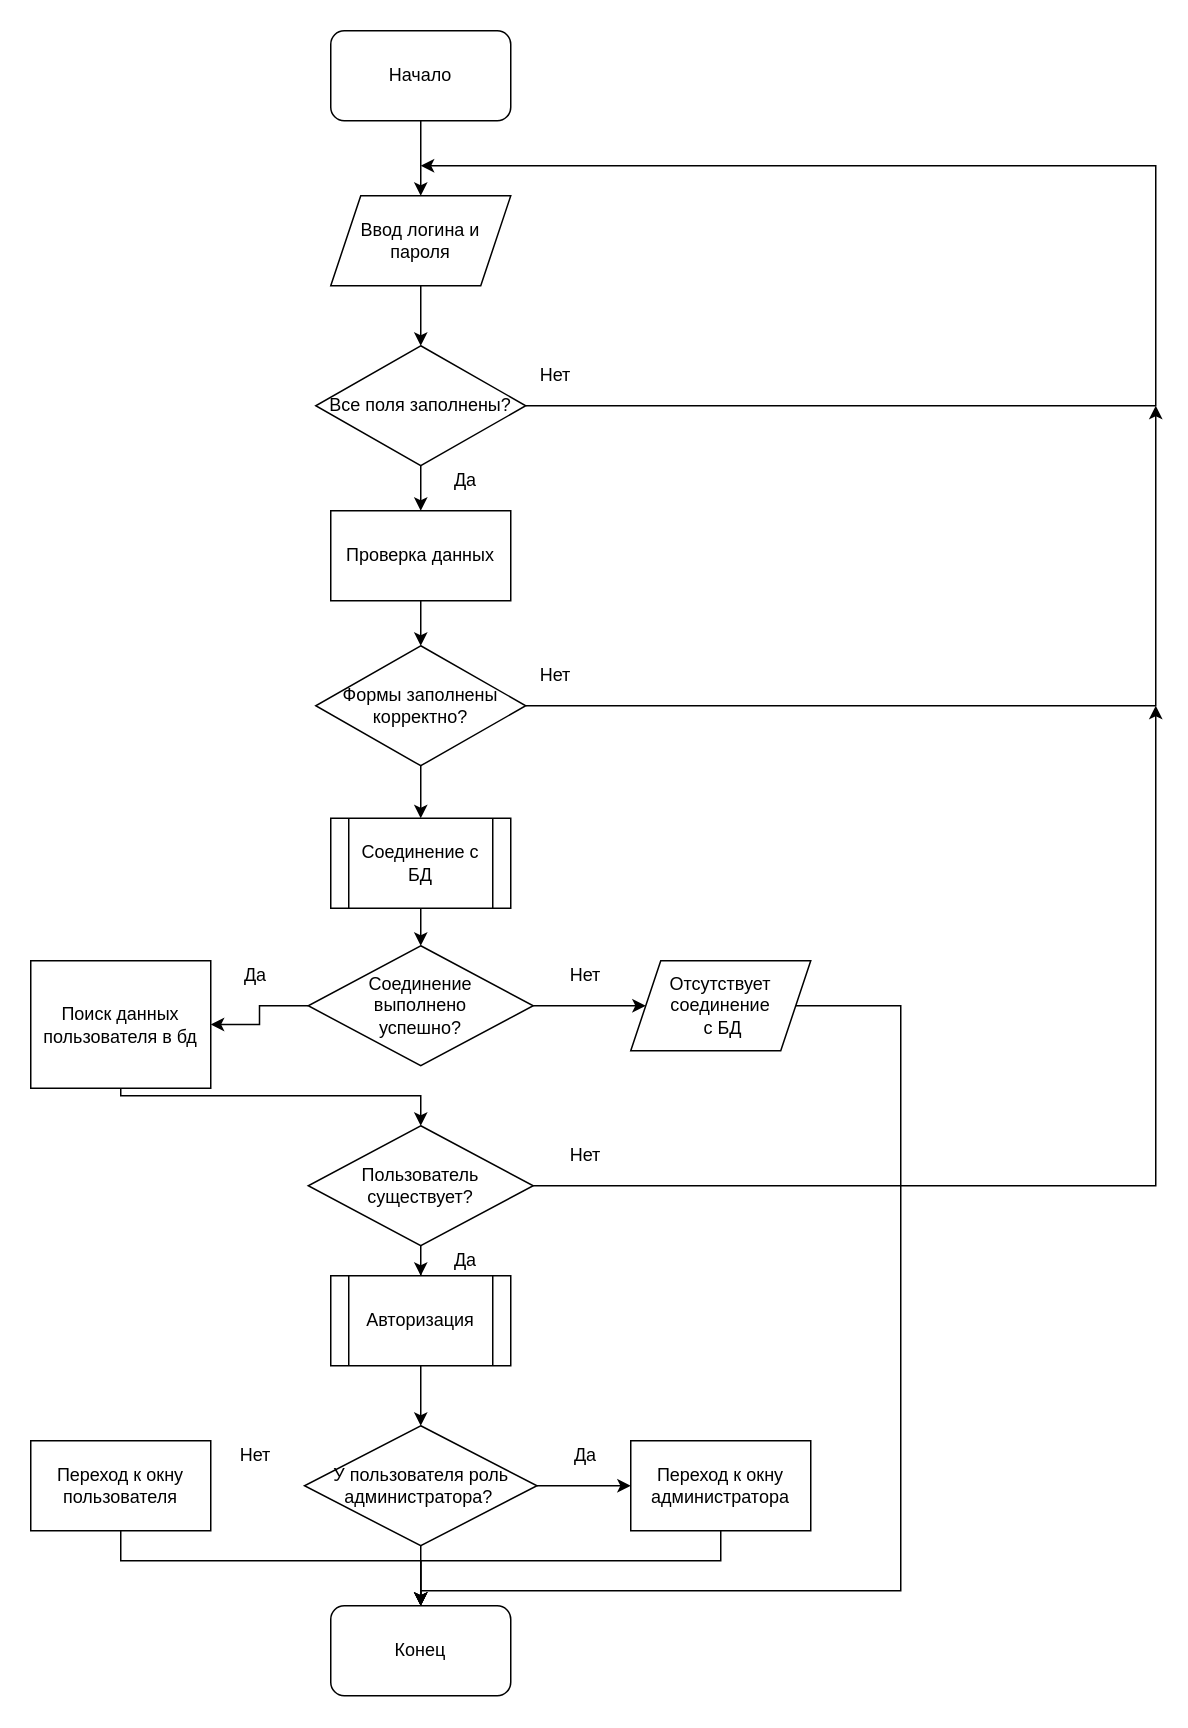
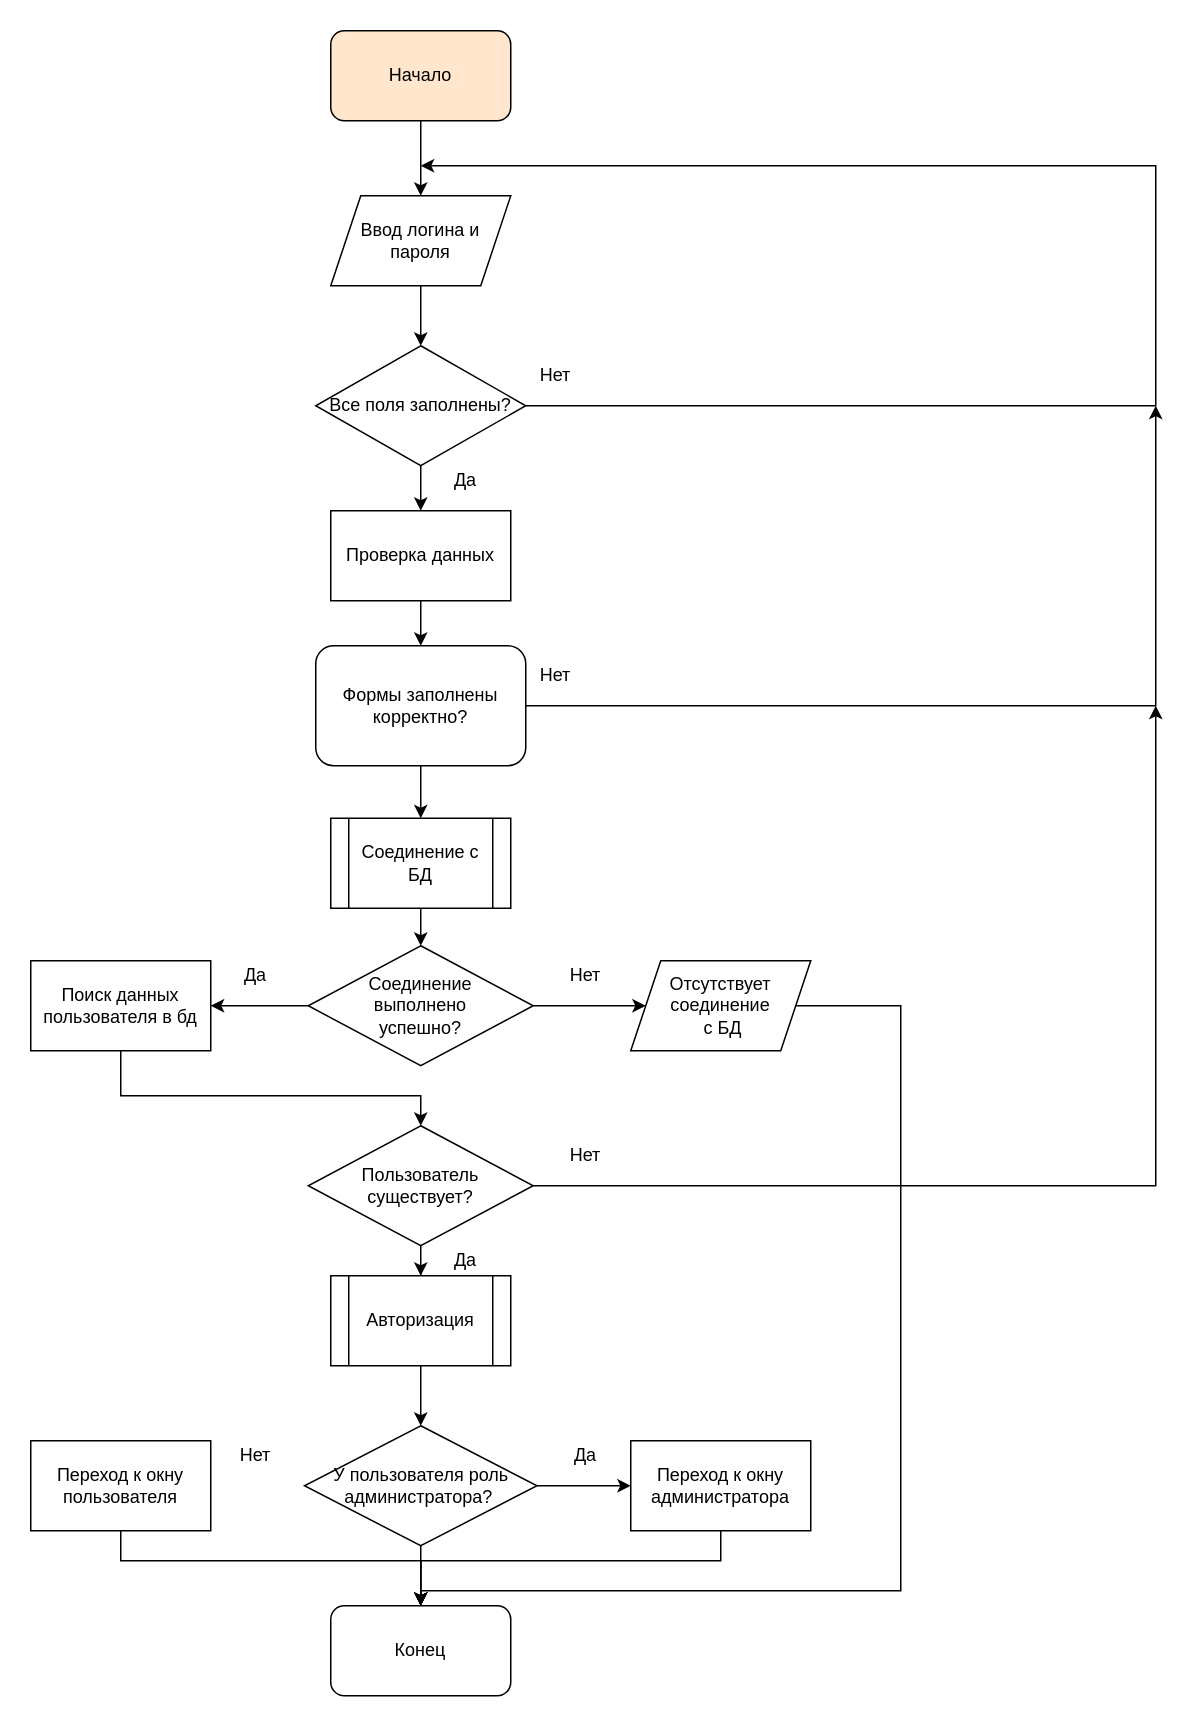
(421, 76) -> (421, 76)
(421, 706) -> (421, 706)
(121, 1025) -> (121, 1006)
